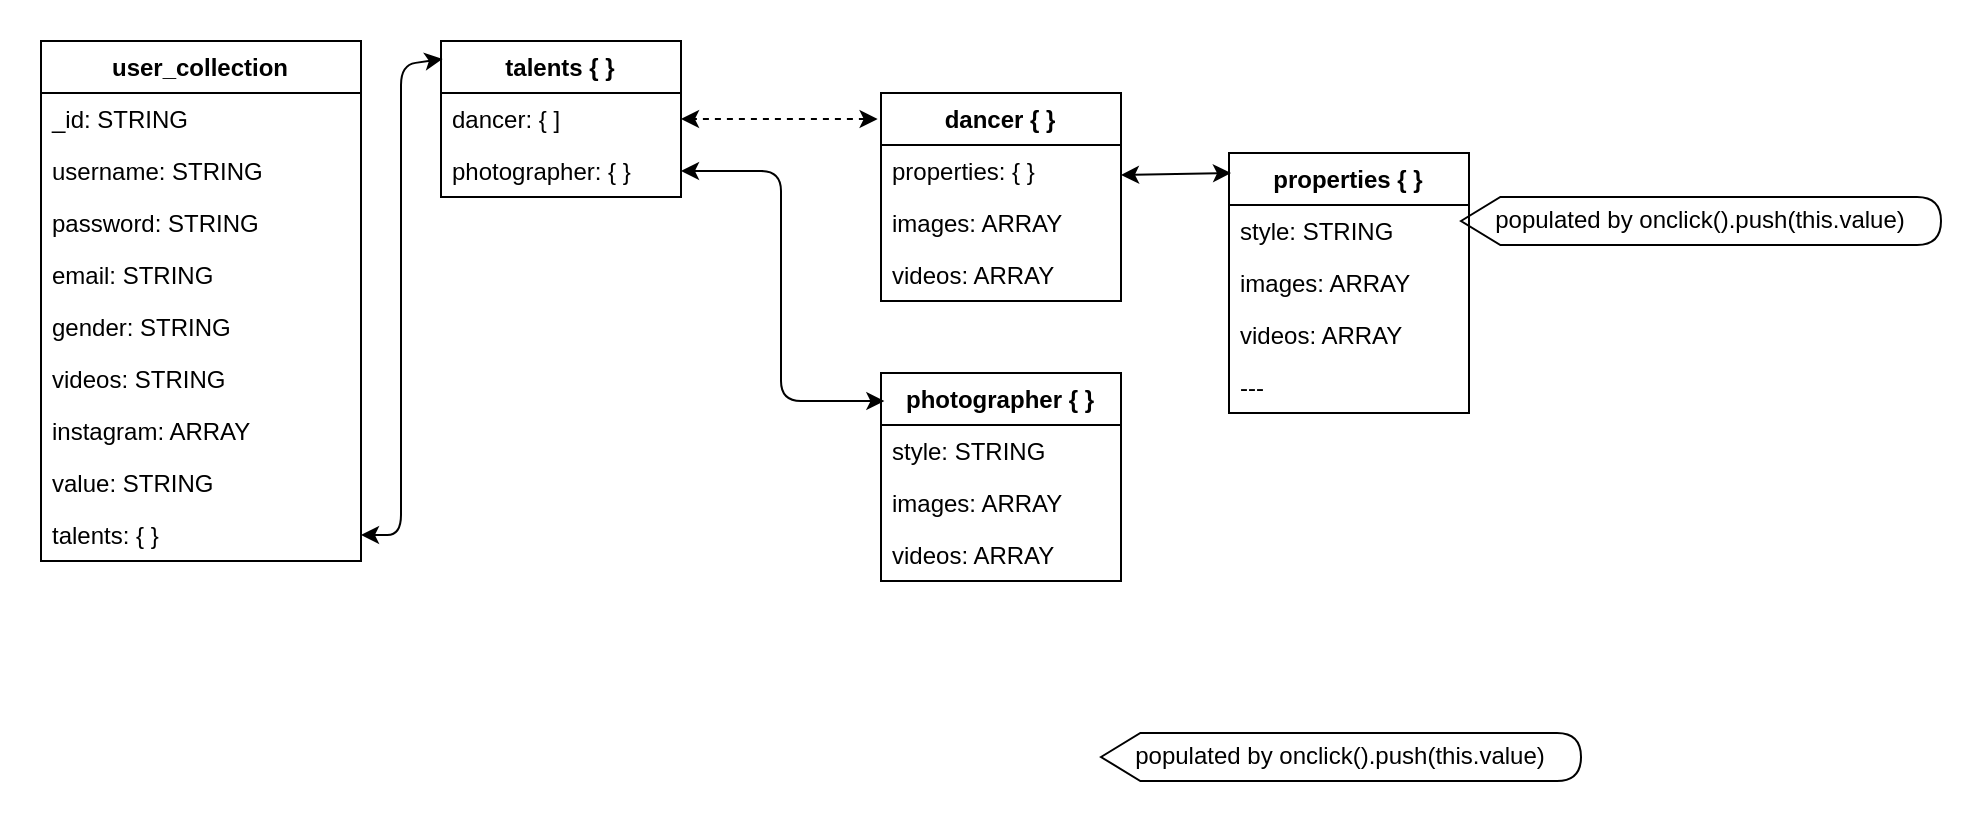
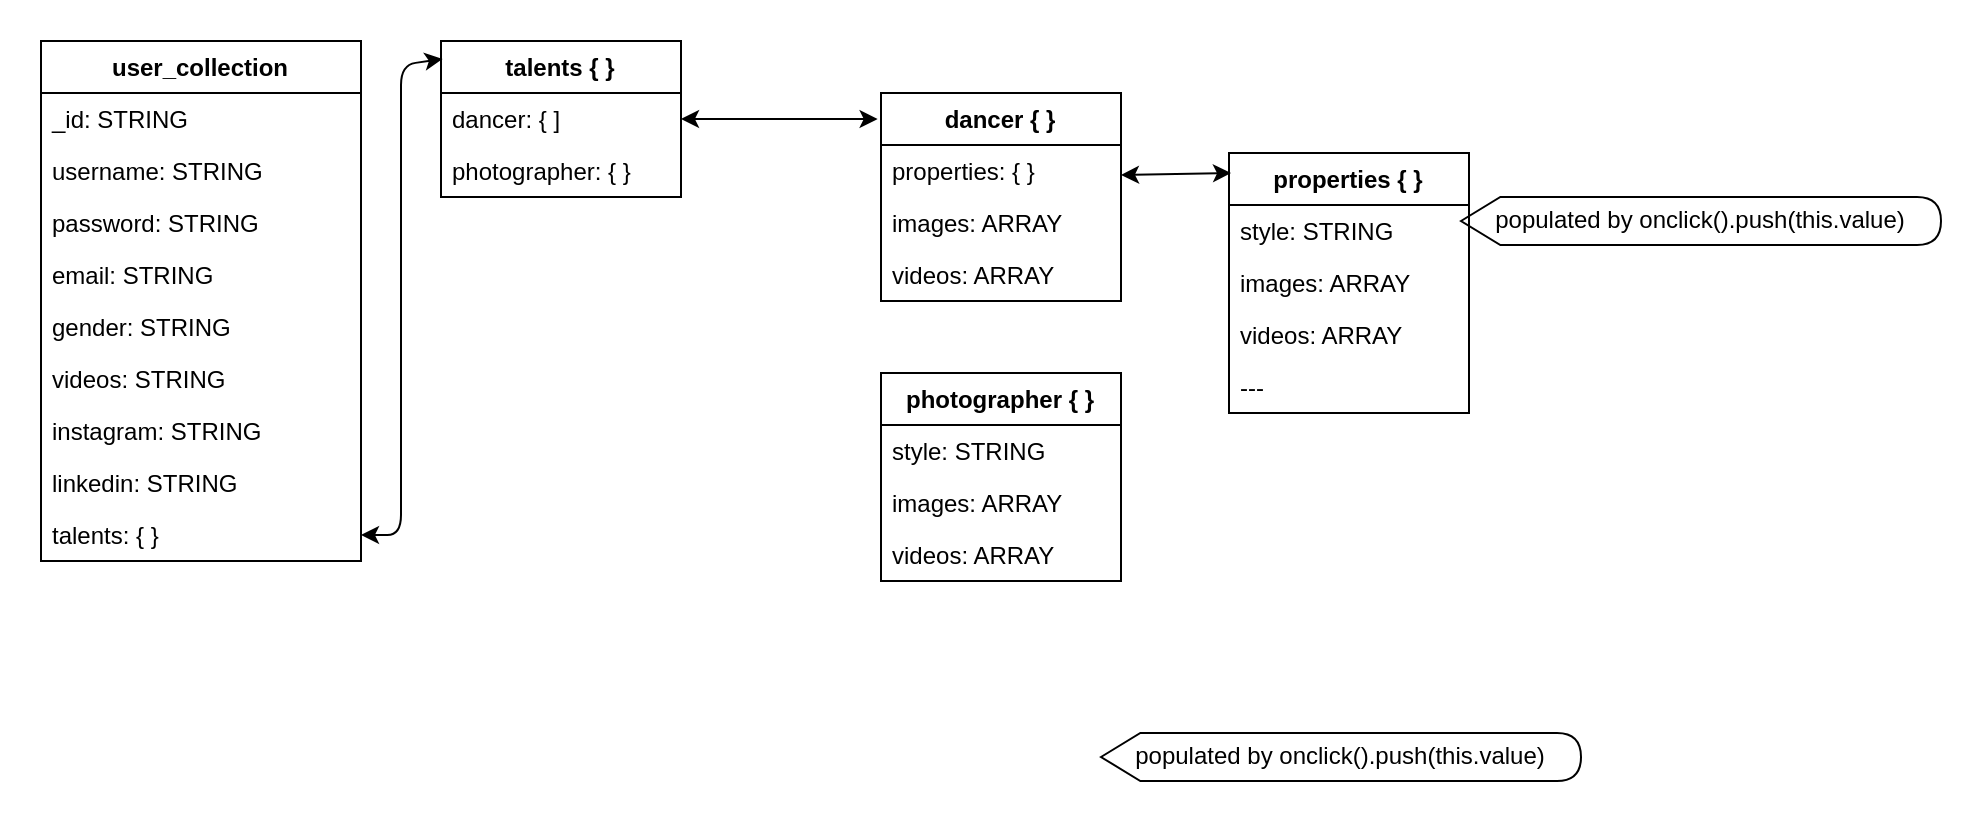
(779, 119) -> (779, 119)
(781, 288) -> none
(150, 432) -> (157, 432)
(130, 484) -> (144, 484)
